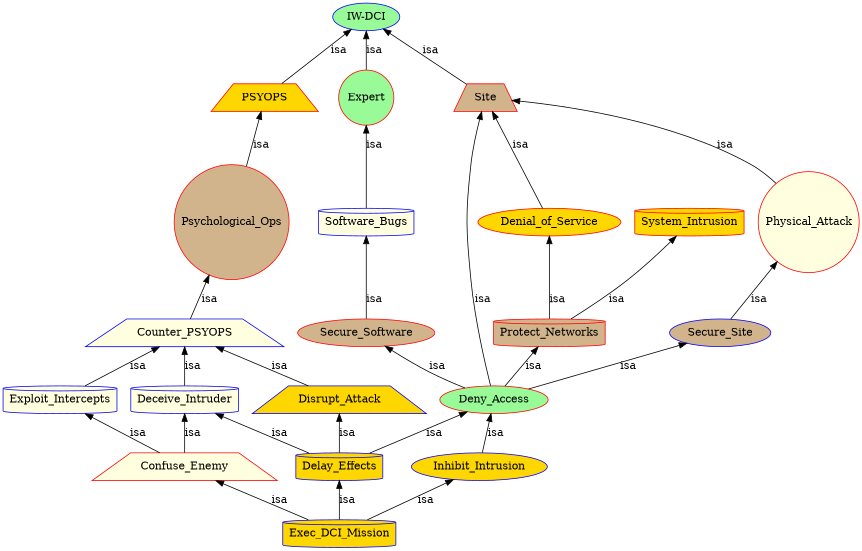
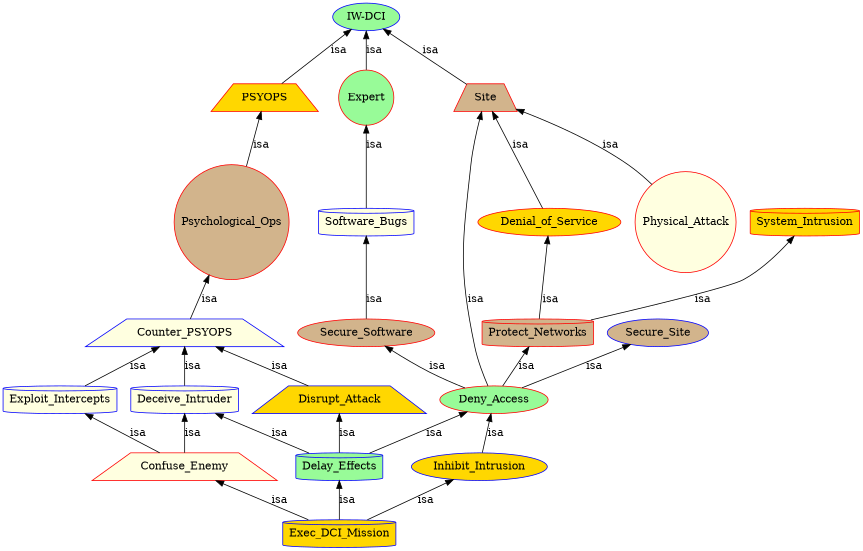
(751, 293) -> none
(339, 467) -> (339, 467)
